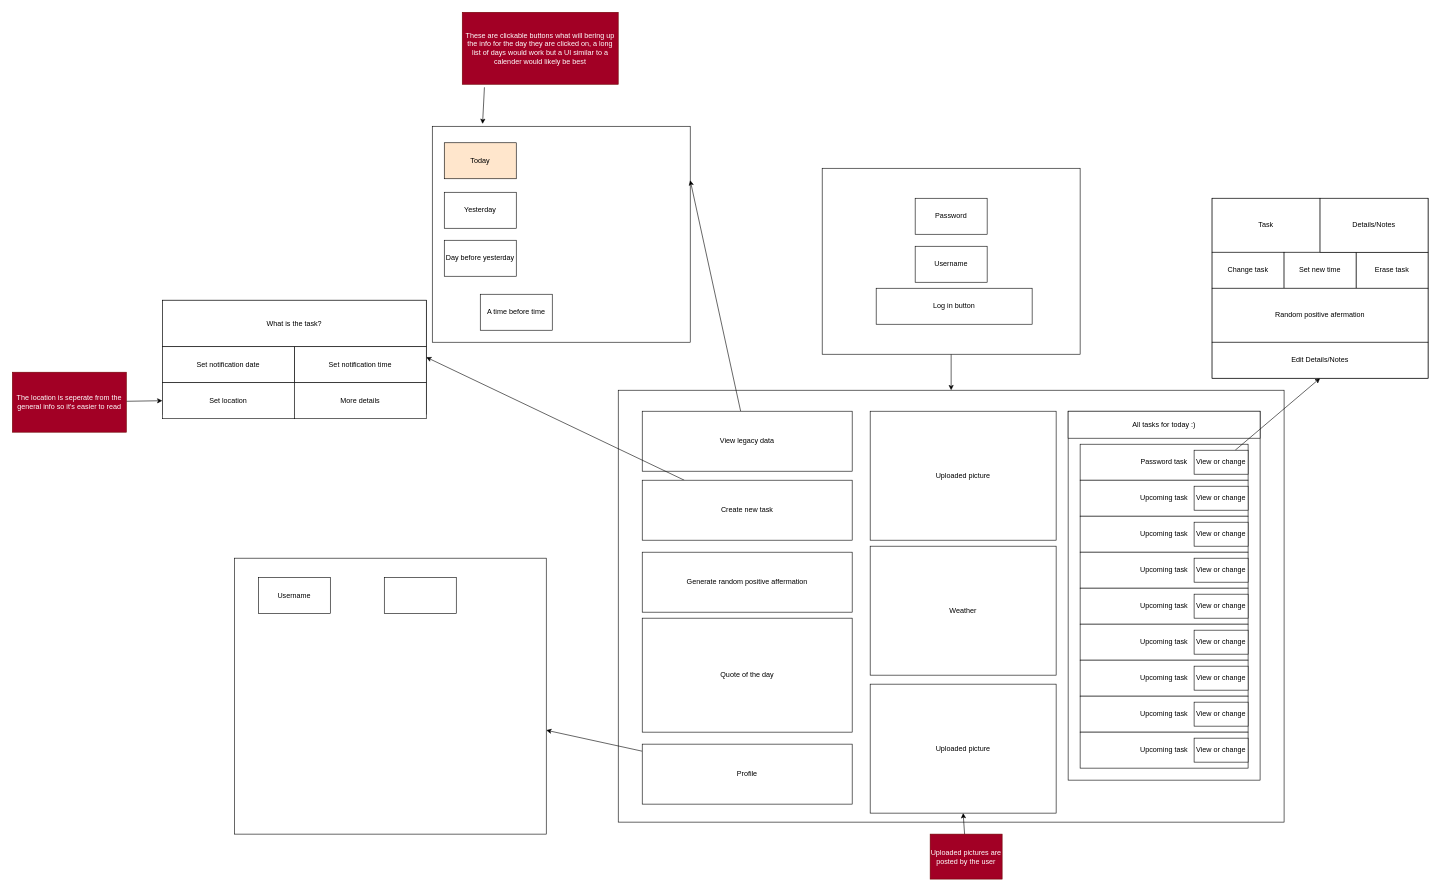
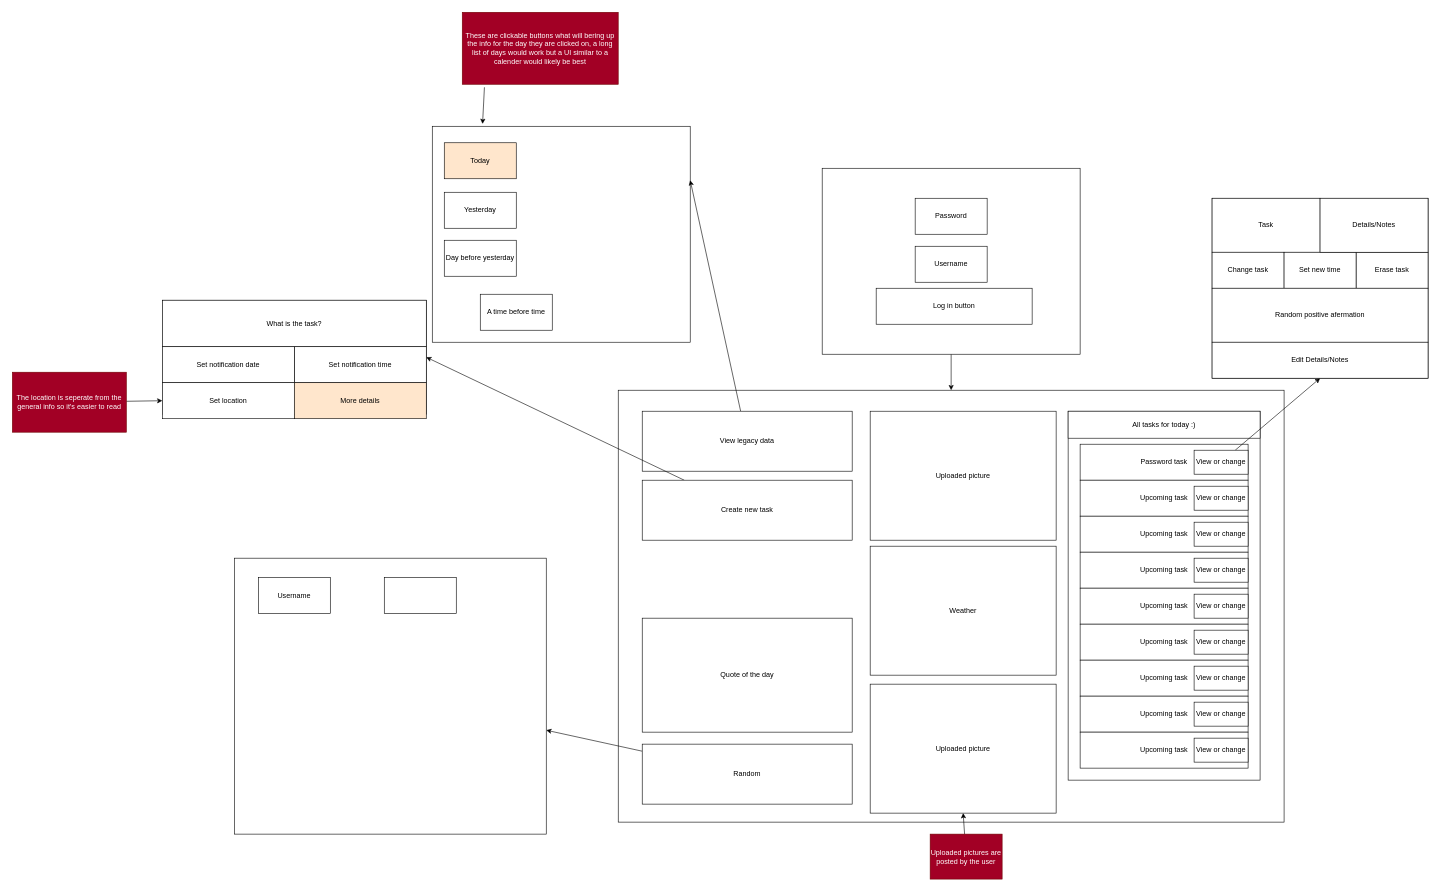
(360, 401) -> (360, 401)
(747, 582) -> none
(747, 774) -> (747, 774)
